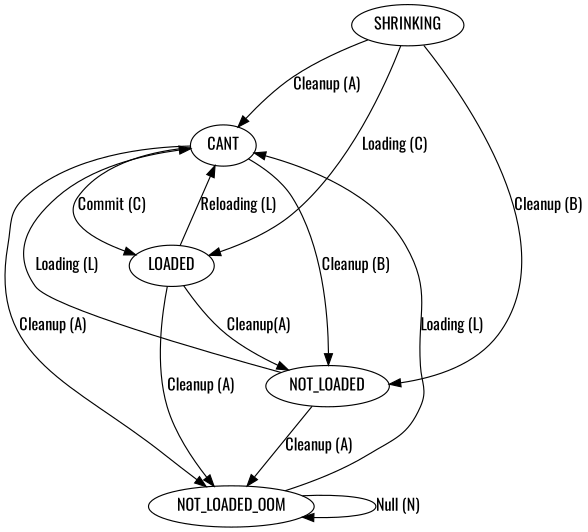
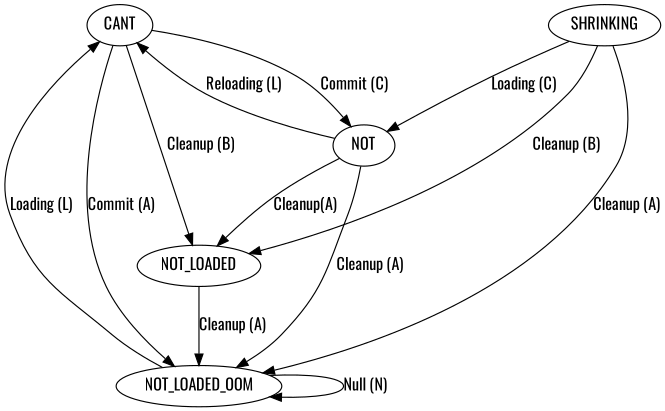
(302, 71) -> (517, 267)
(172, 266) -> (364, 146)
(46, 294) -> none
(53, 326) -> (122, 206)
